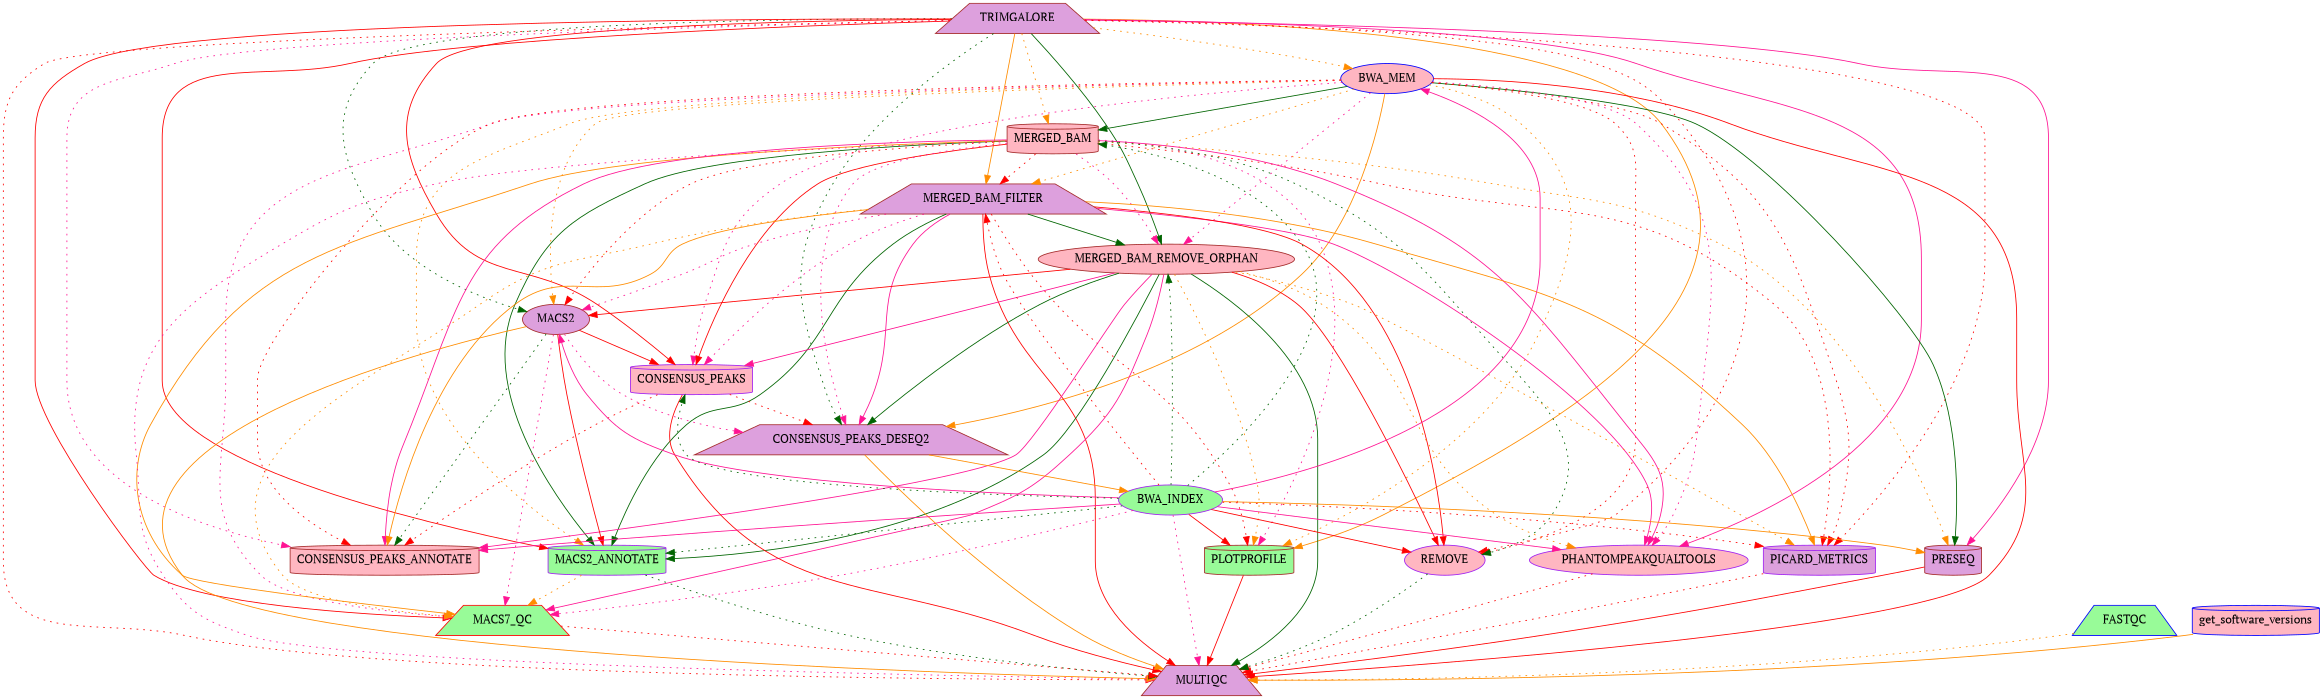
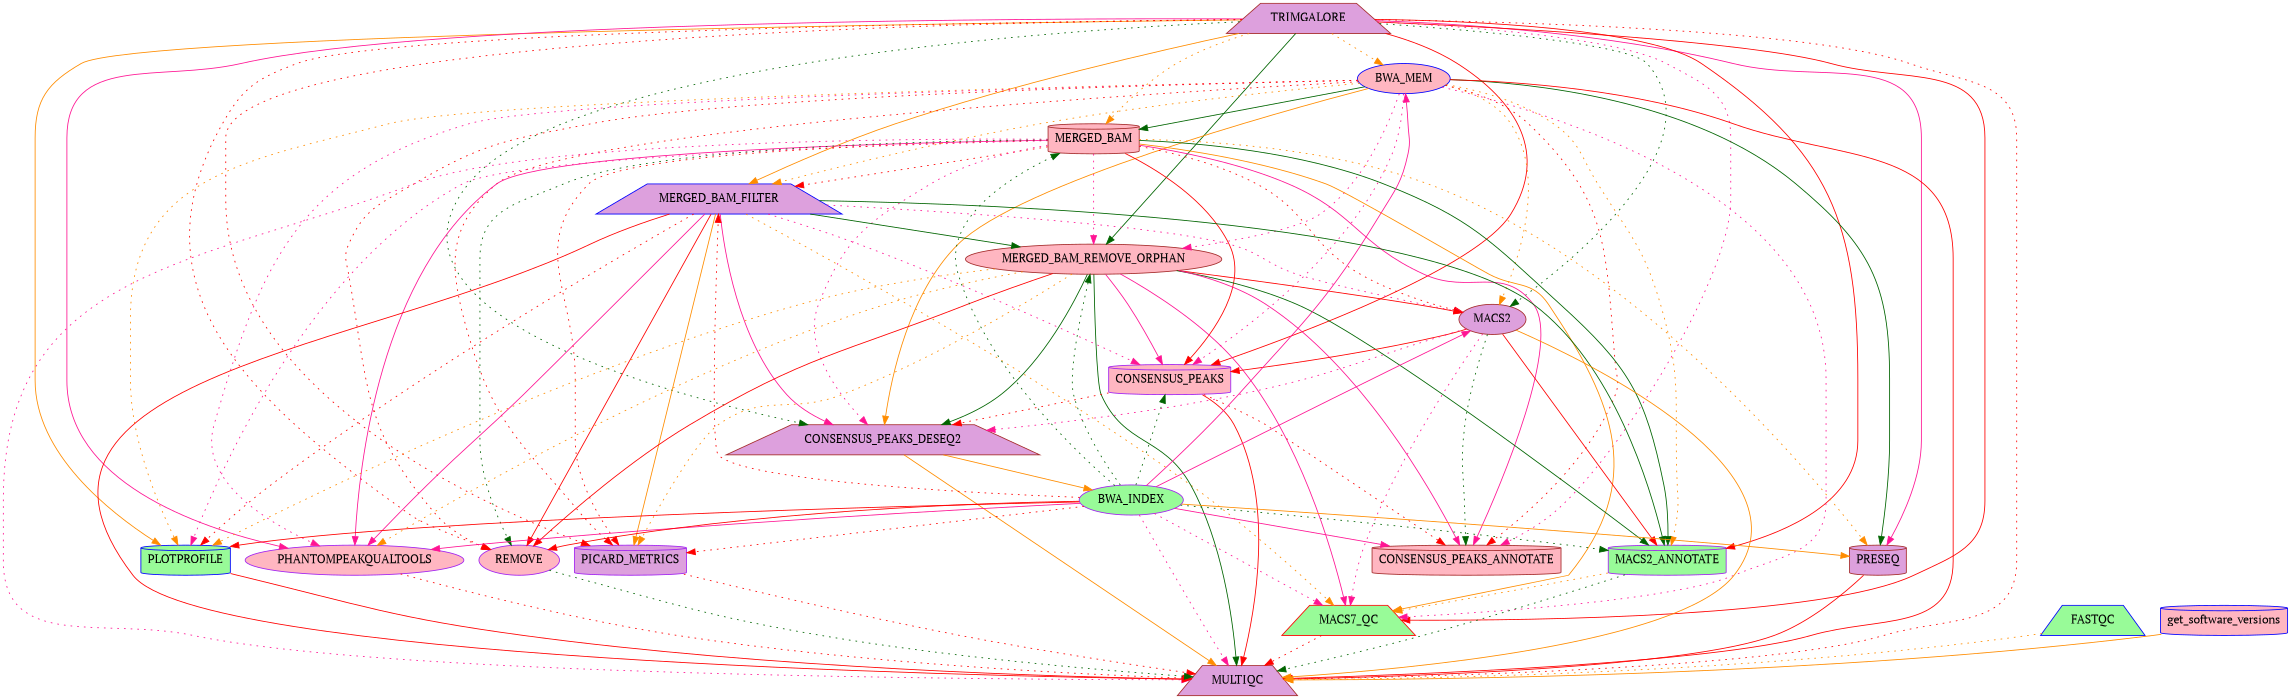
(983, 199) -> (719, 199)
(596, 287) -> none
(1249, 560) -> (186, 560)
